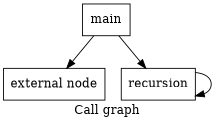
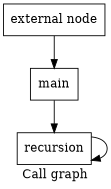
(83, 49) -> (54, 48)
